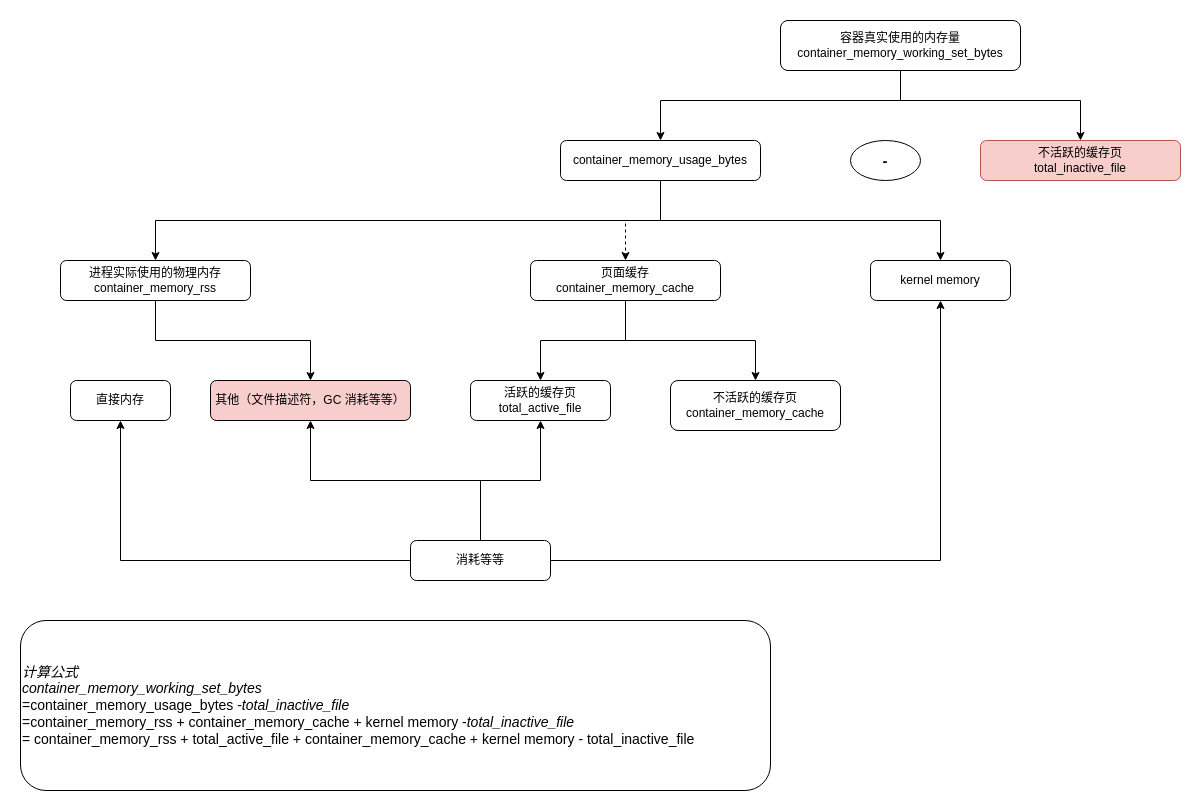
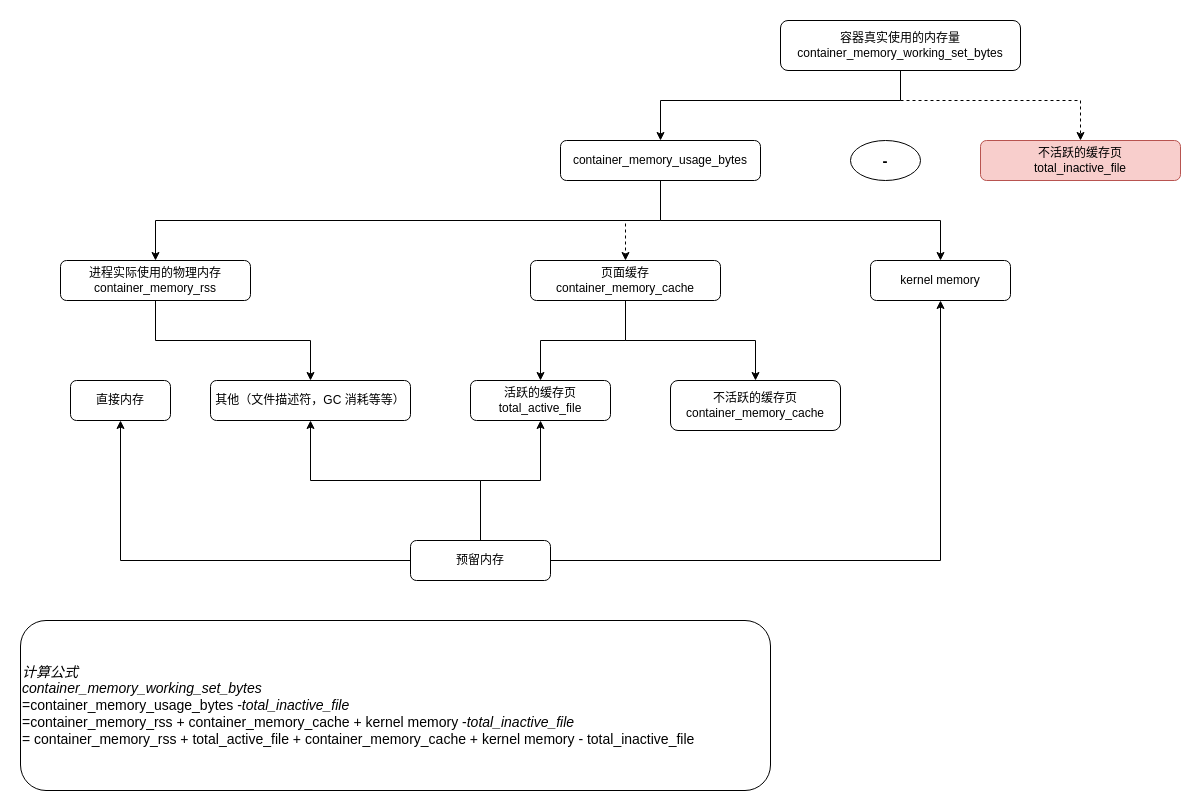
(1007, 101) -> (1007, 101)
(311, 401) -> (311, 401)
(481, 561) -> (481, 561)
